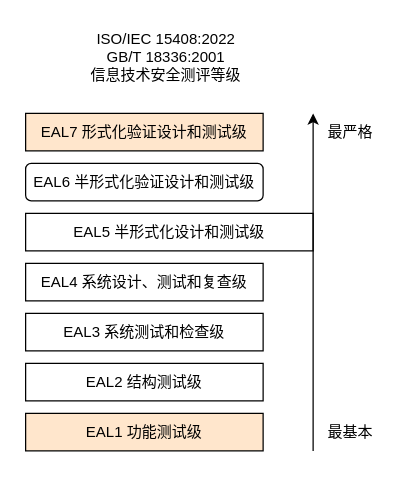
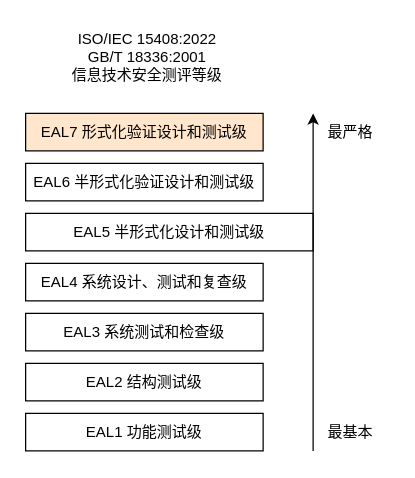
(166, 57) -> (148, 57)
(144, 182) -> (144, 182)
(144, 432) -> (144, 432)
